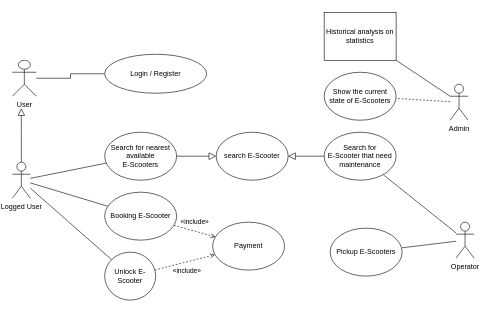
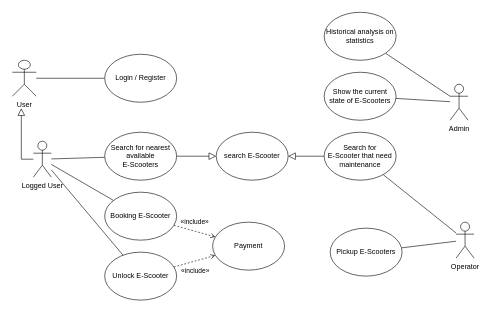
(360, 36) -> (360, 36)
(156, 74) -> (141, 78)
(423, 100) -> (423, 100)
(21, 180) -> (42, 159)
(130, 276) -> (141, 276)
